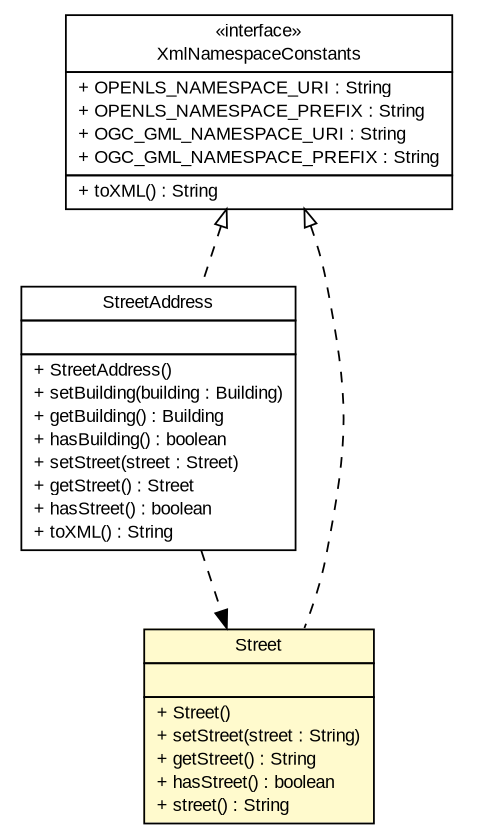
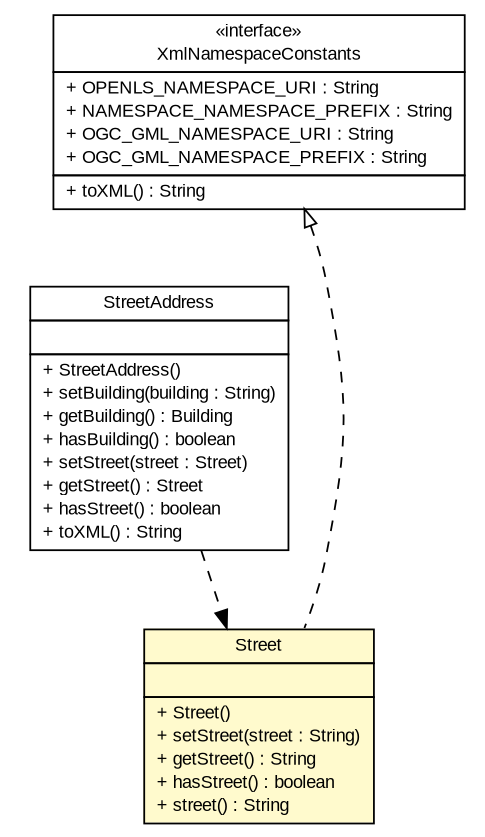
(252, 111) -> (259, 111)
(211, 256) -> none
(158, 394) -> (159, 394)
